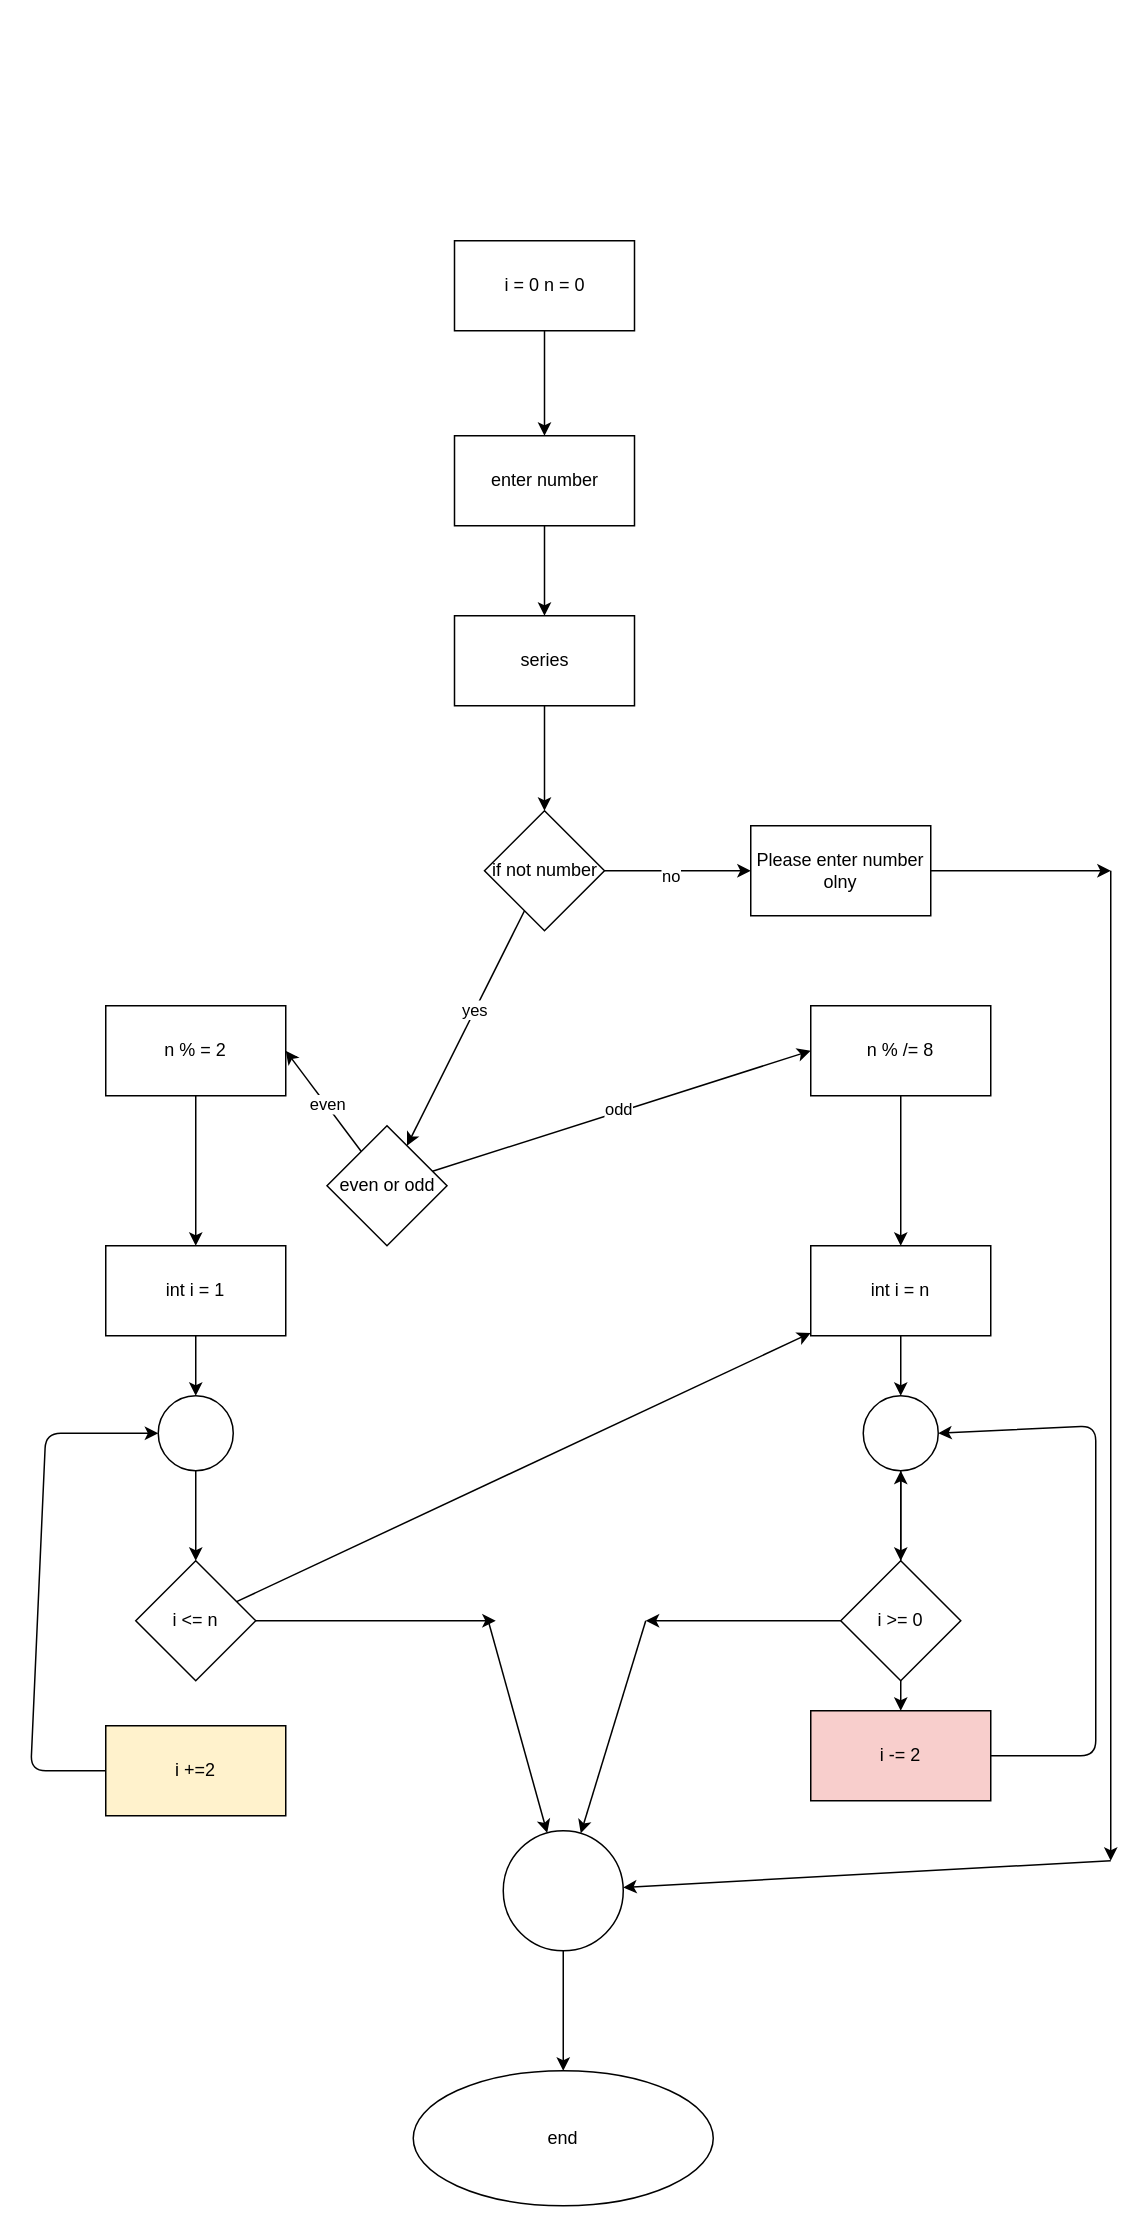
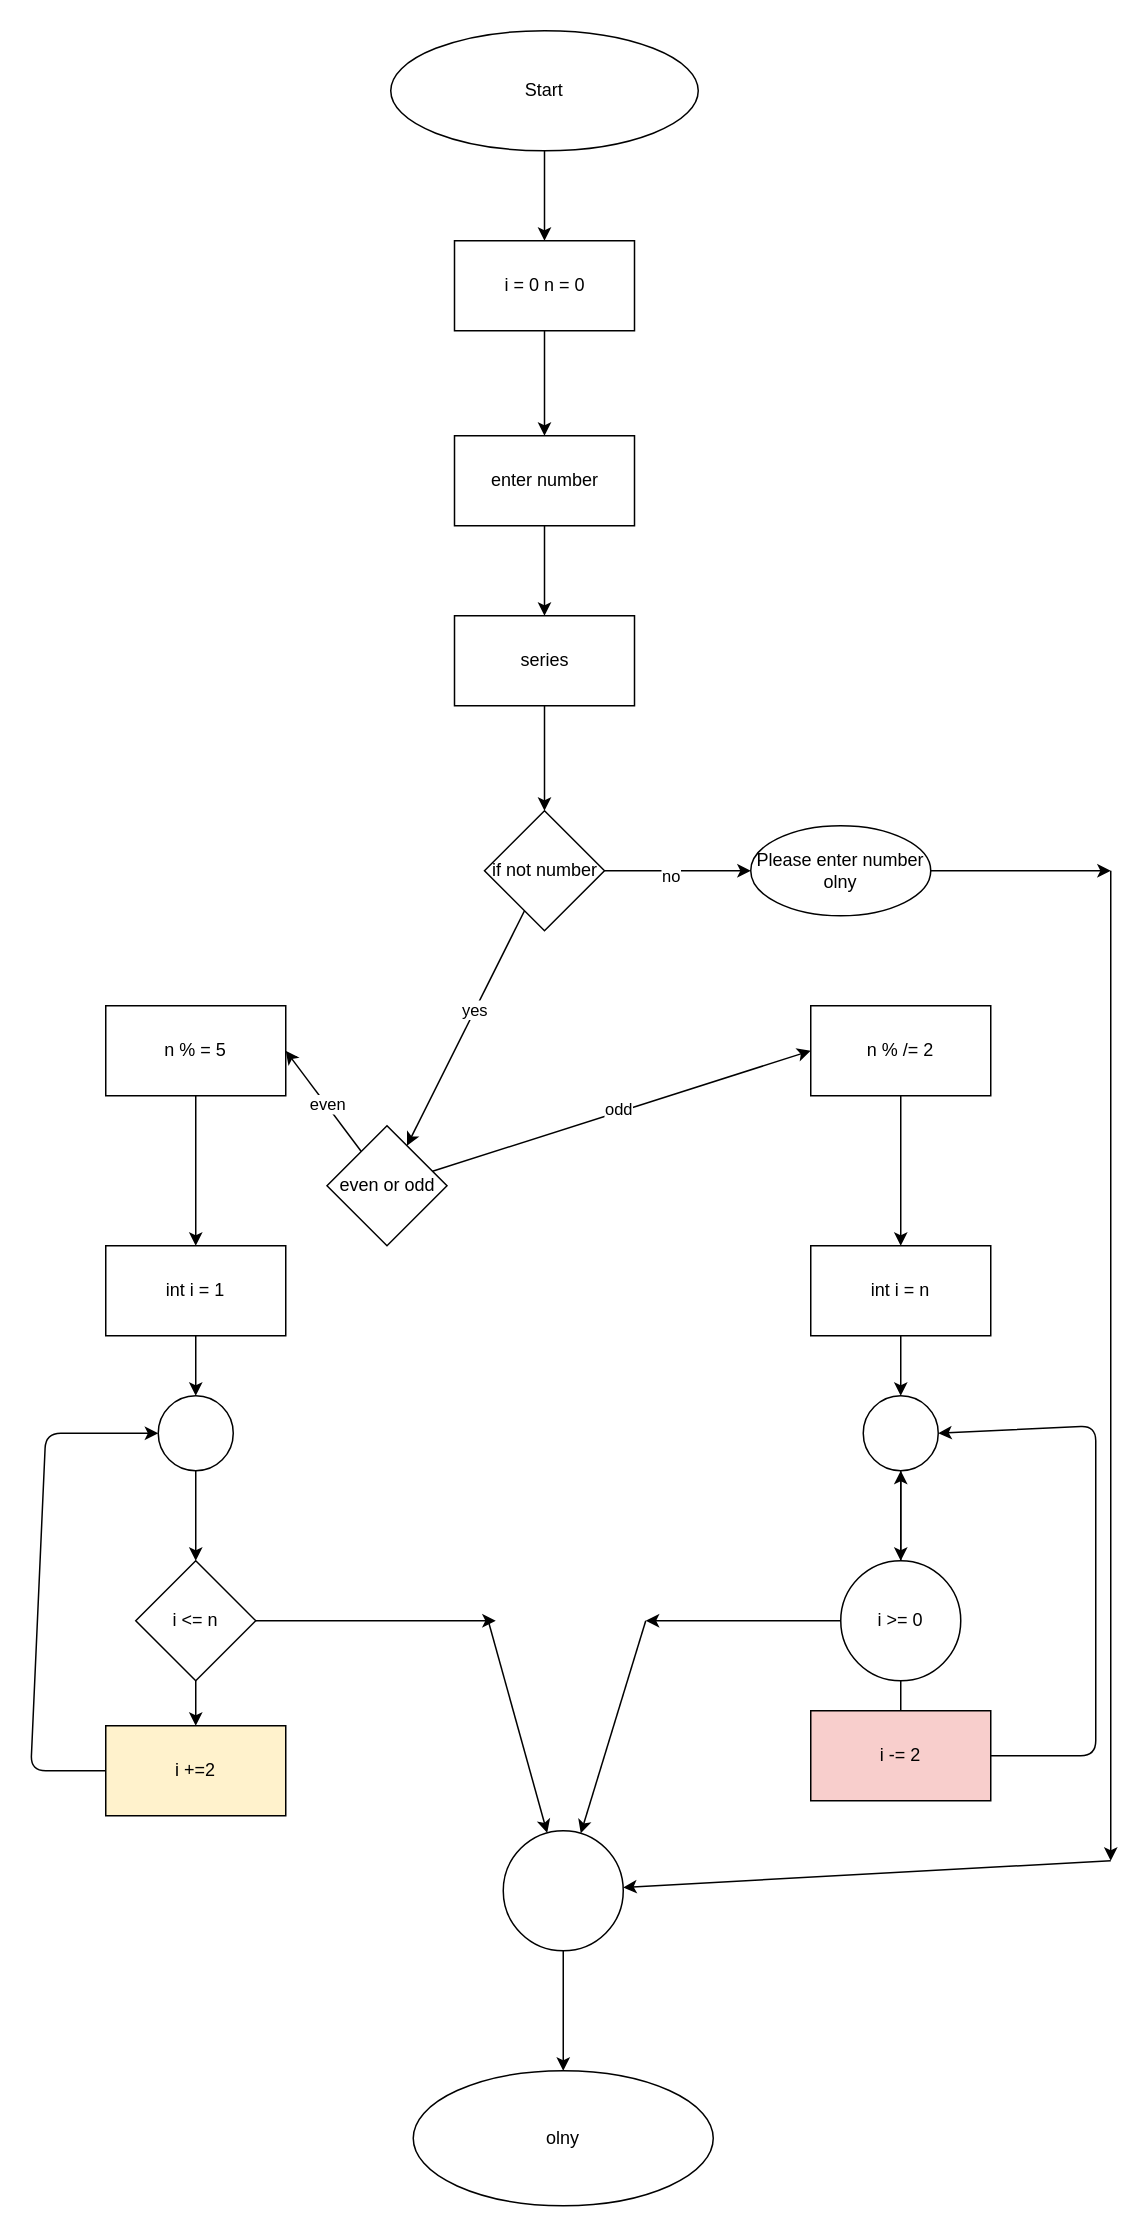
none -> (545, 91)
none -> (545, 191)
(841, 871) -> (841, 871)
(196, 1051) -> (196, 1051)
(901, 1051) -> (901, 1051)
(519, 1469) -> (196, 1698)
(901, 1621) -> (901, 1621)
(901, 1699) -> (901, 1703)
(563, 2138) -> (563, 2138)
